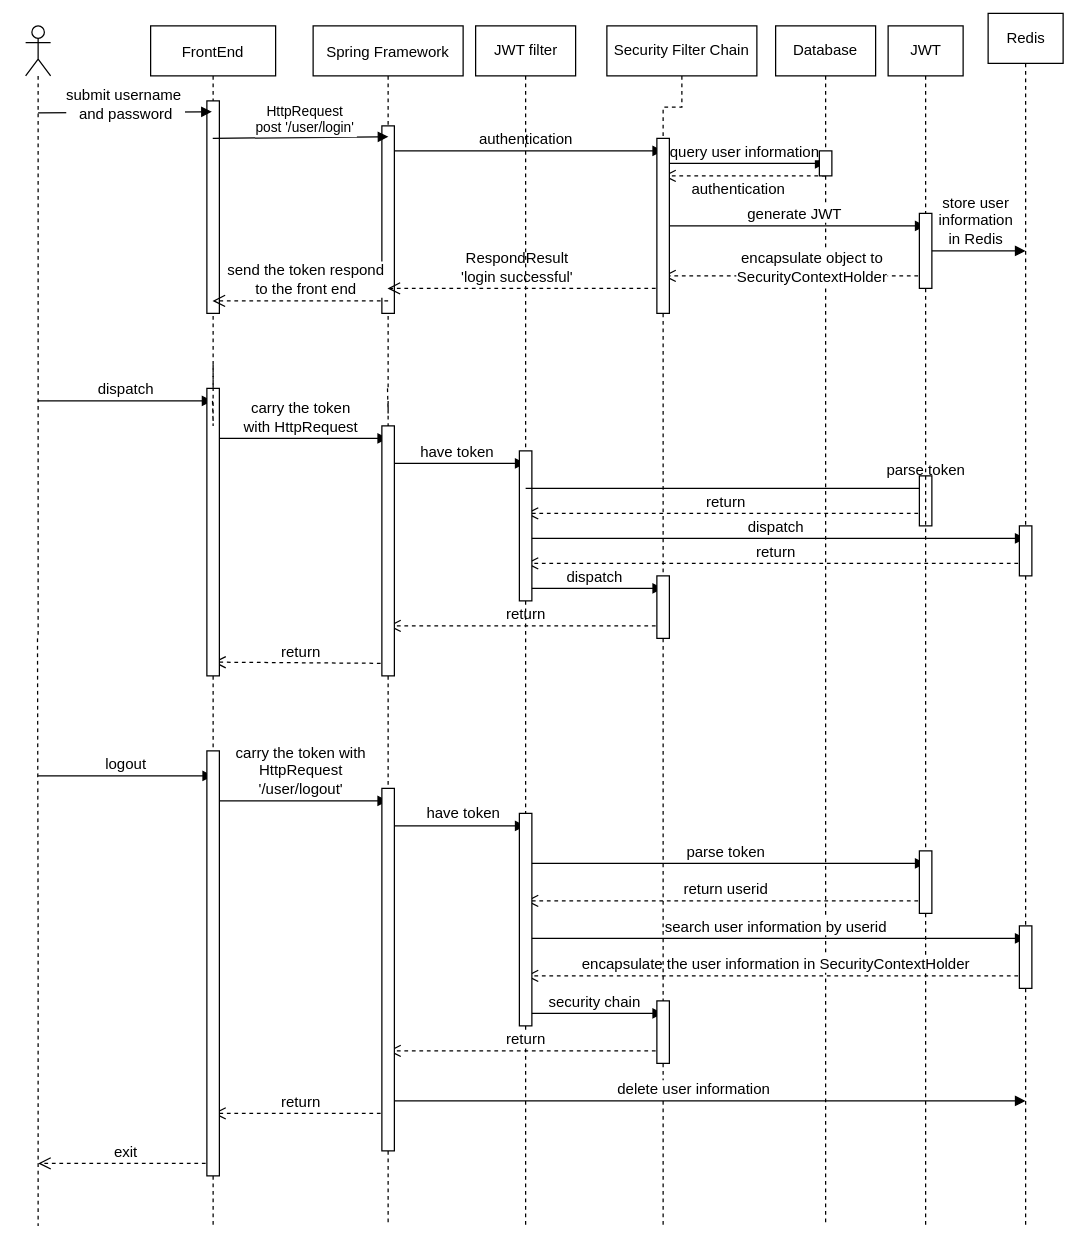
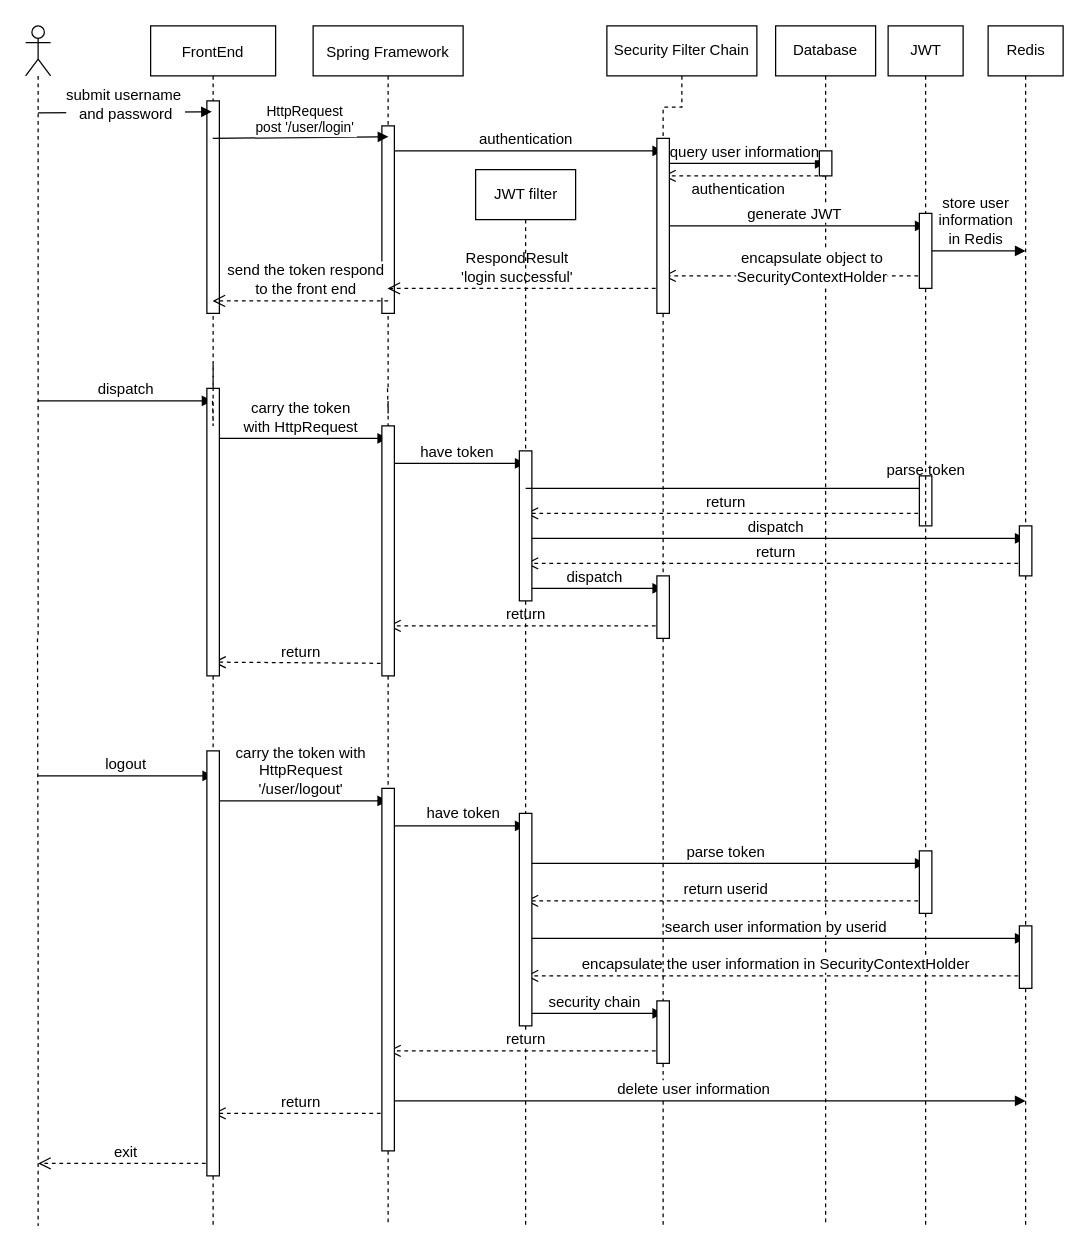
(1026, 38) -> (1026, 51)
(526, 51) -> (526, 194)
